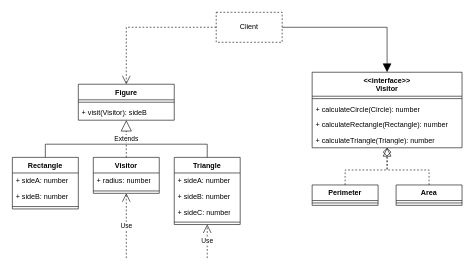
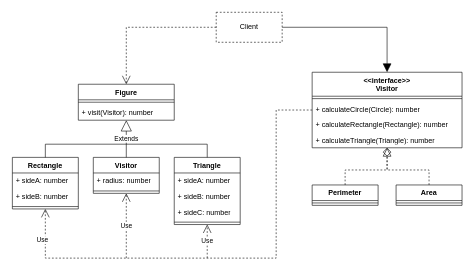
(121, 113) -> (124, 113)
(126, 146) -> (126, 146)
none -> (213, 258)
